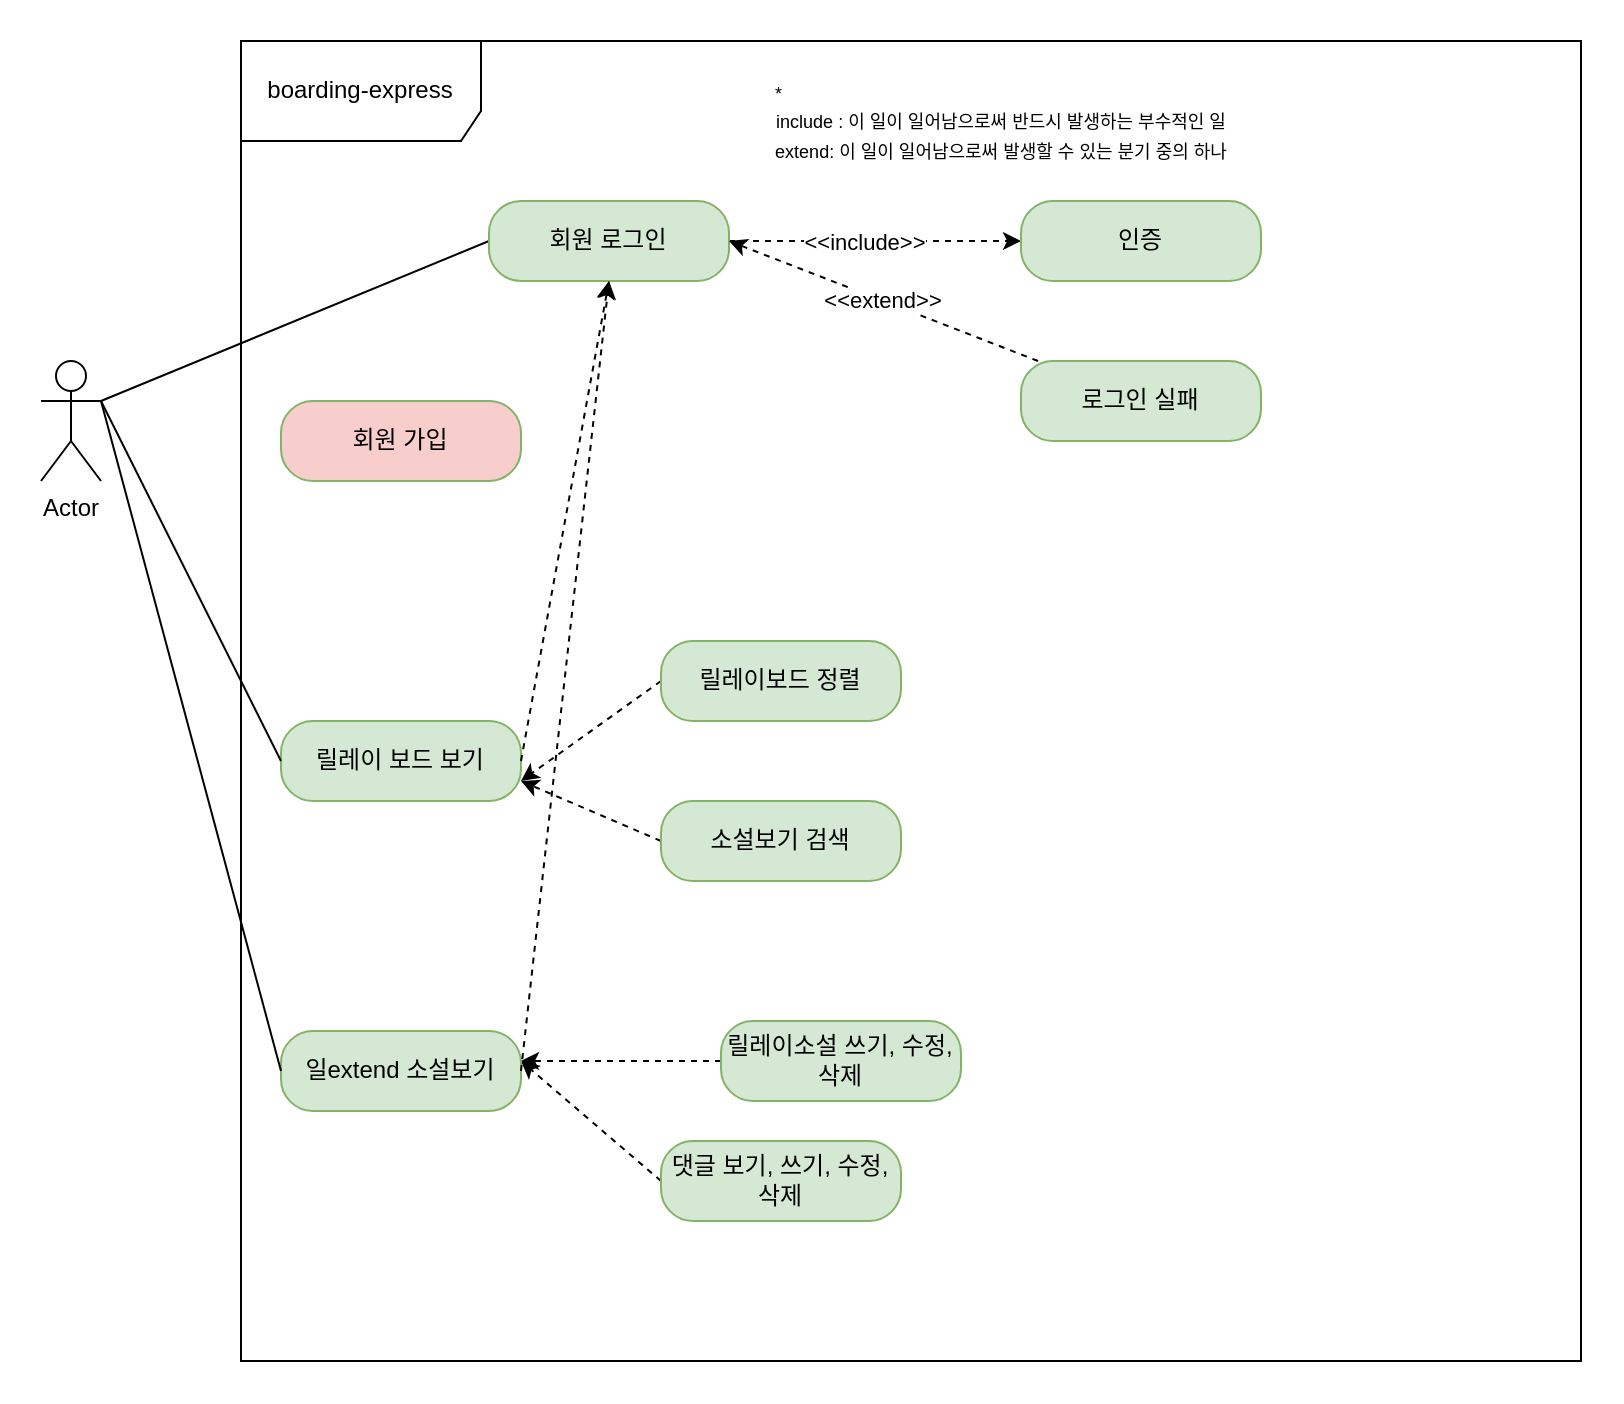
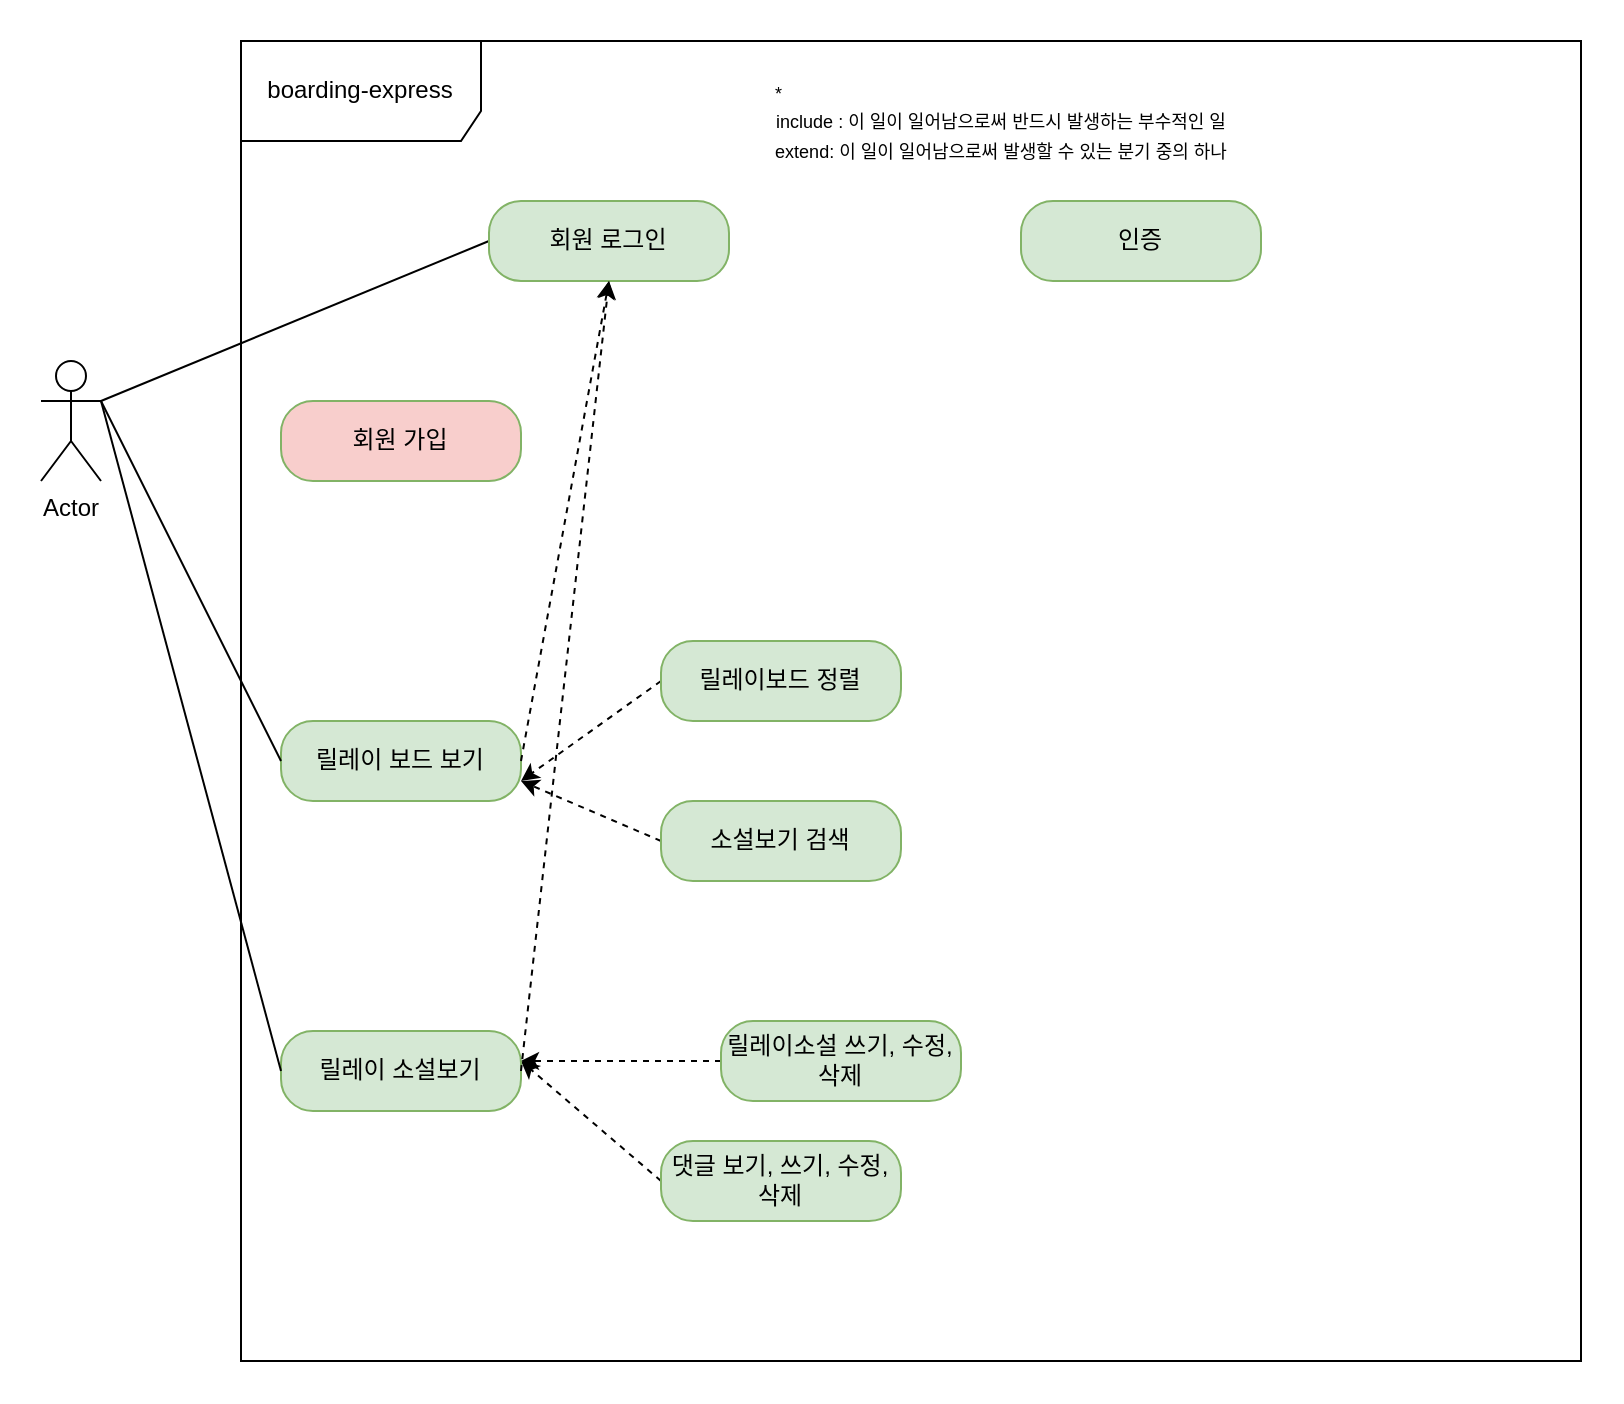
(868, 241) -> none
(978, 338) -> none
(1141, 401) -> none
(401, 1071) -> (401, 1071)
